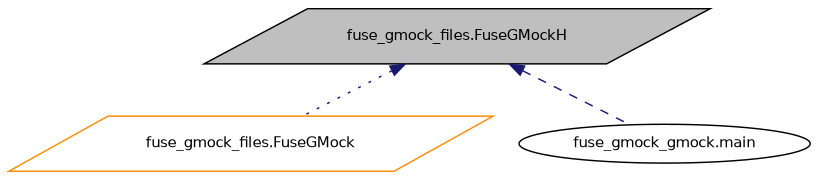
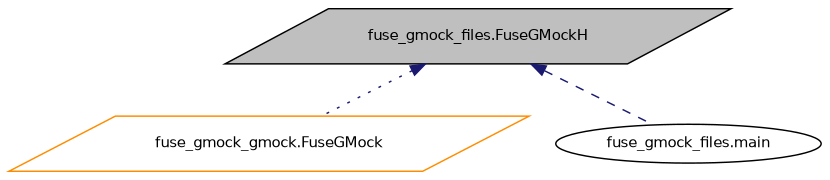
(251, 144) -> (269, 144)
(665, 144) -> (688, 144)
